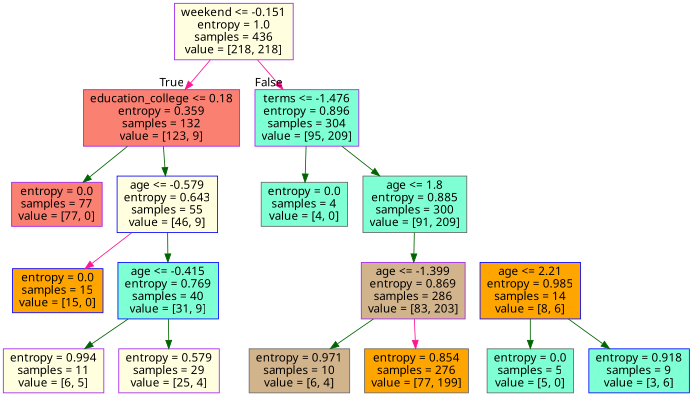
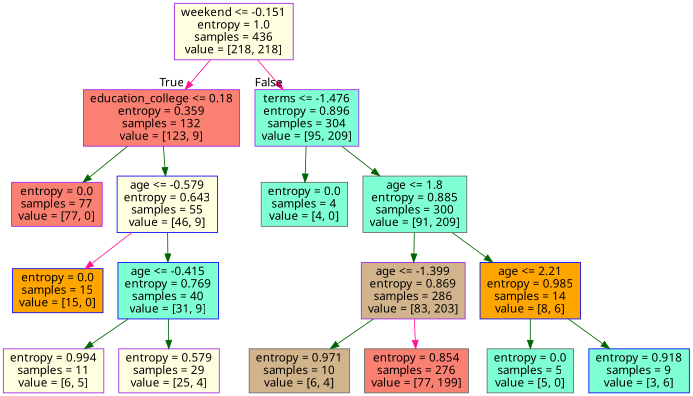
none -> (469, 245)
(417, 371) -> (417, 371)
